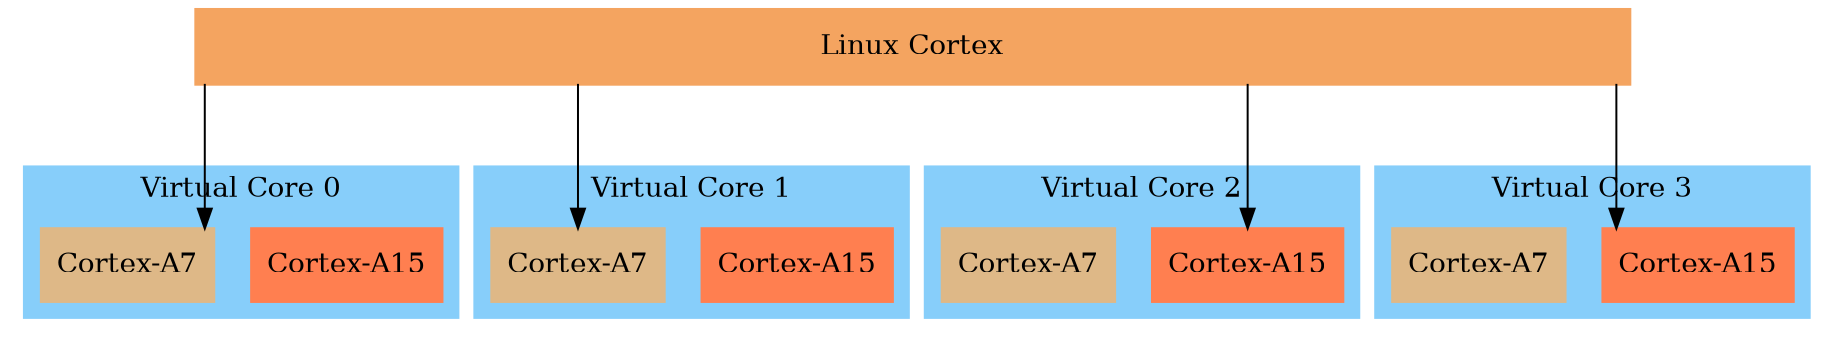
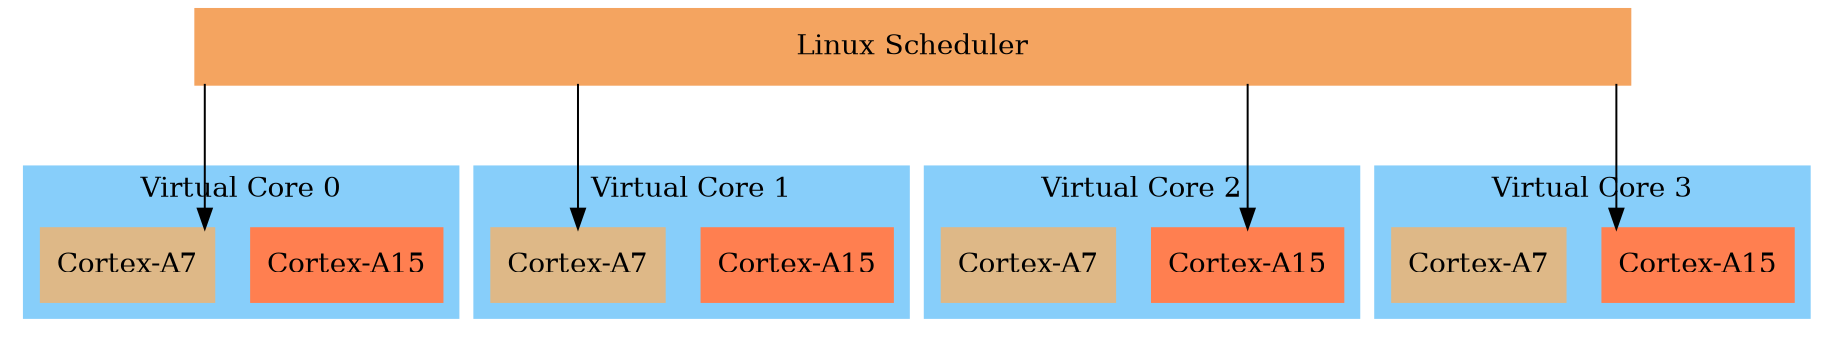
(913, 47) -> (913, 47)
